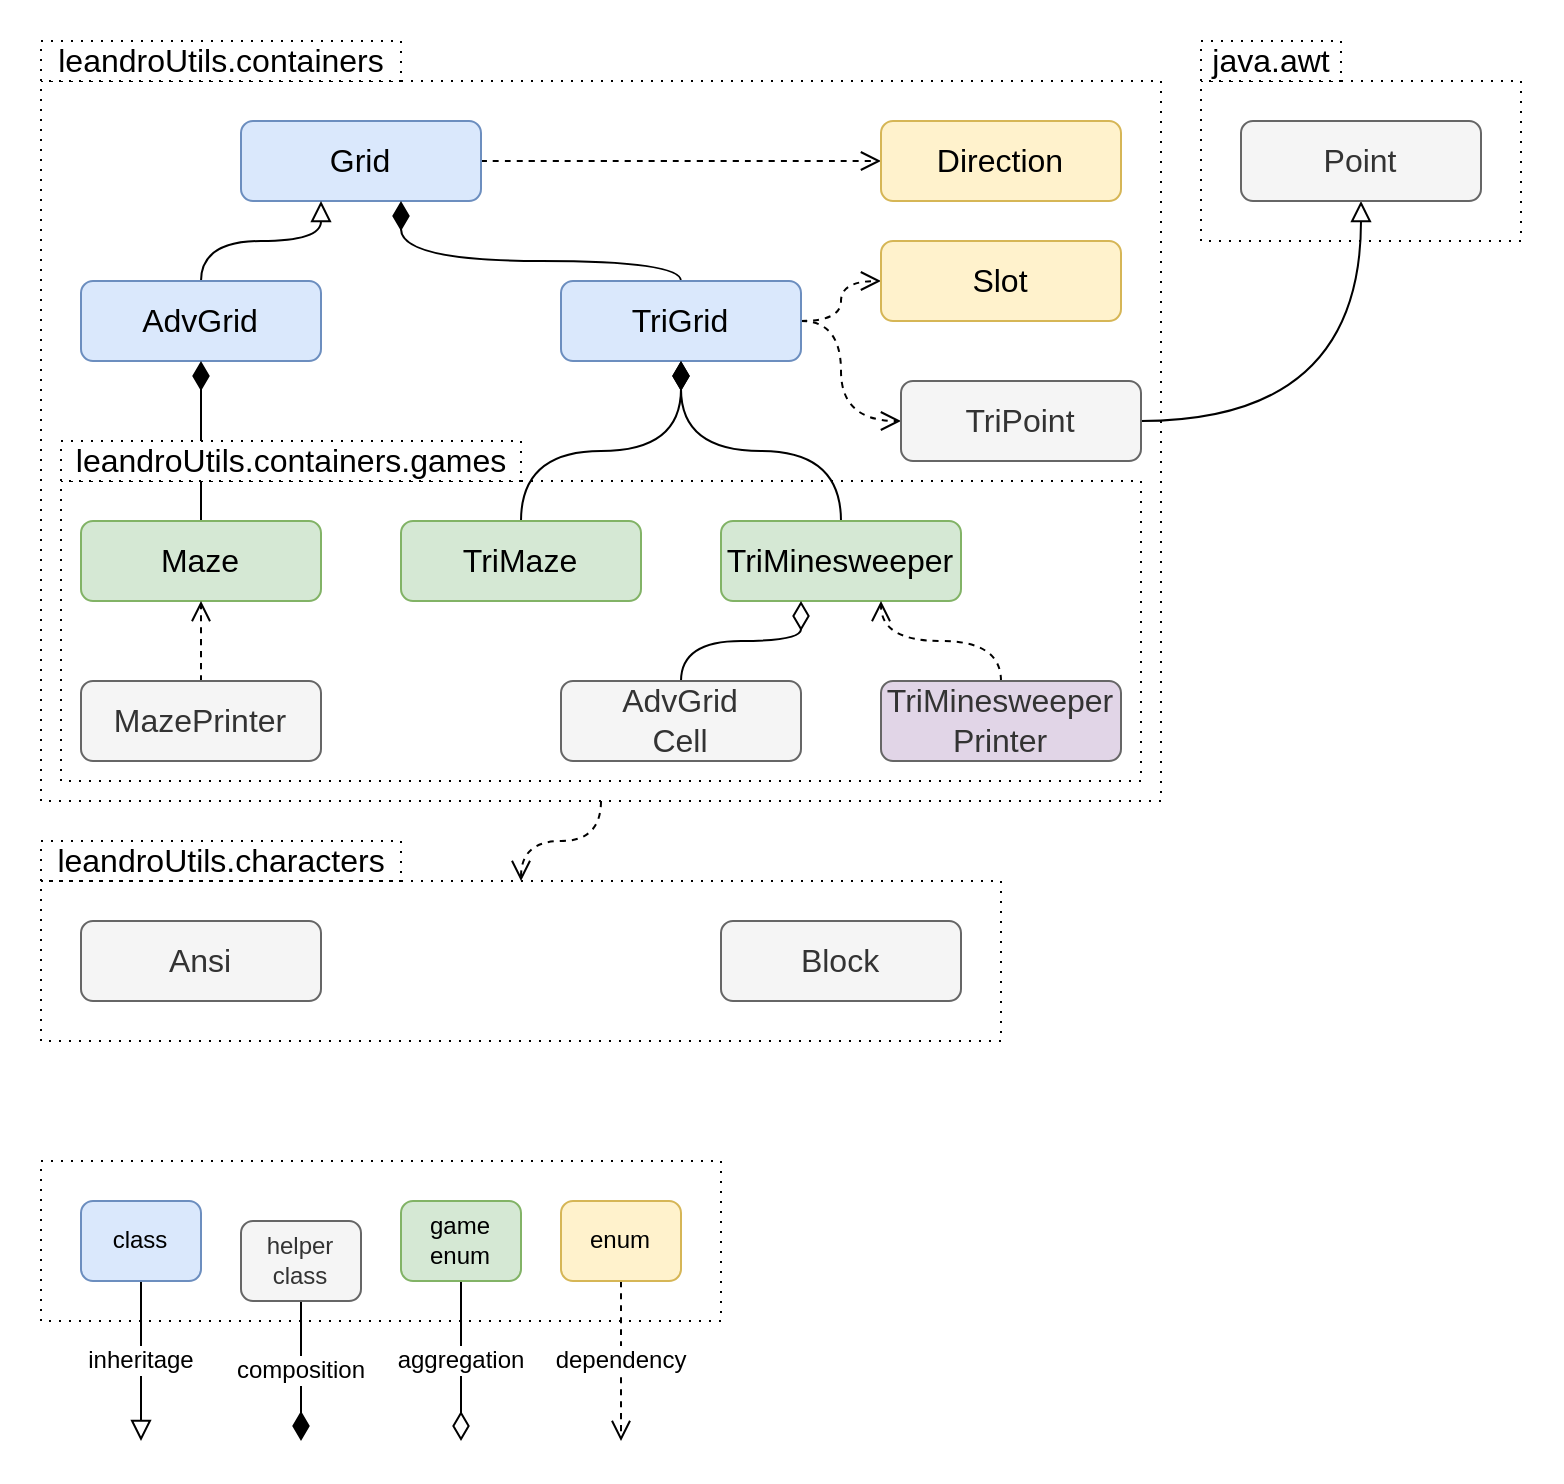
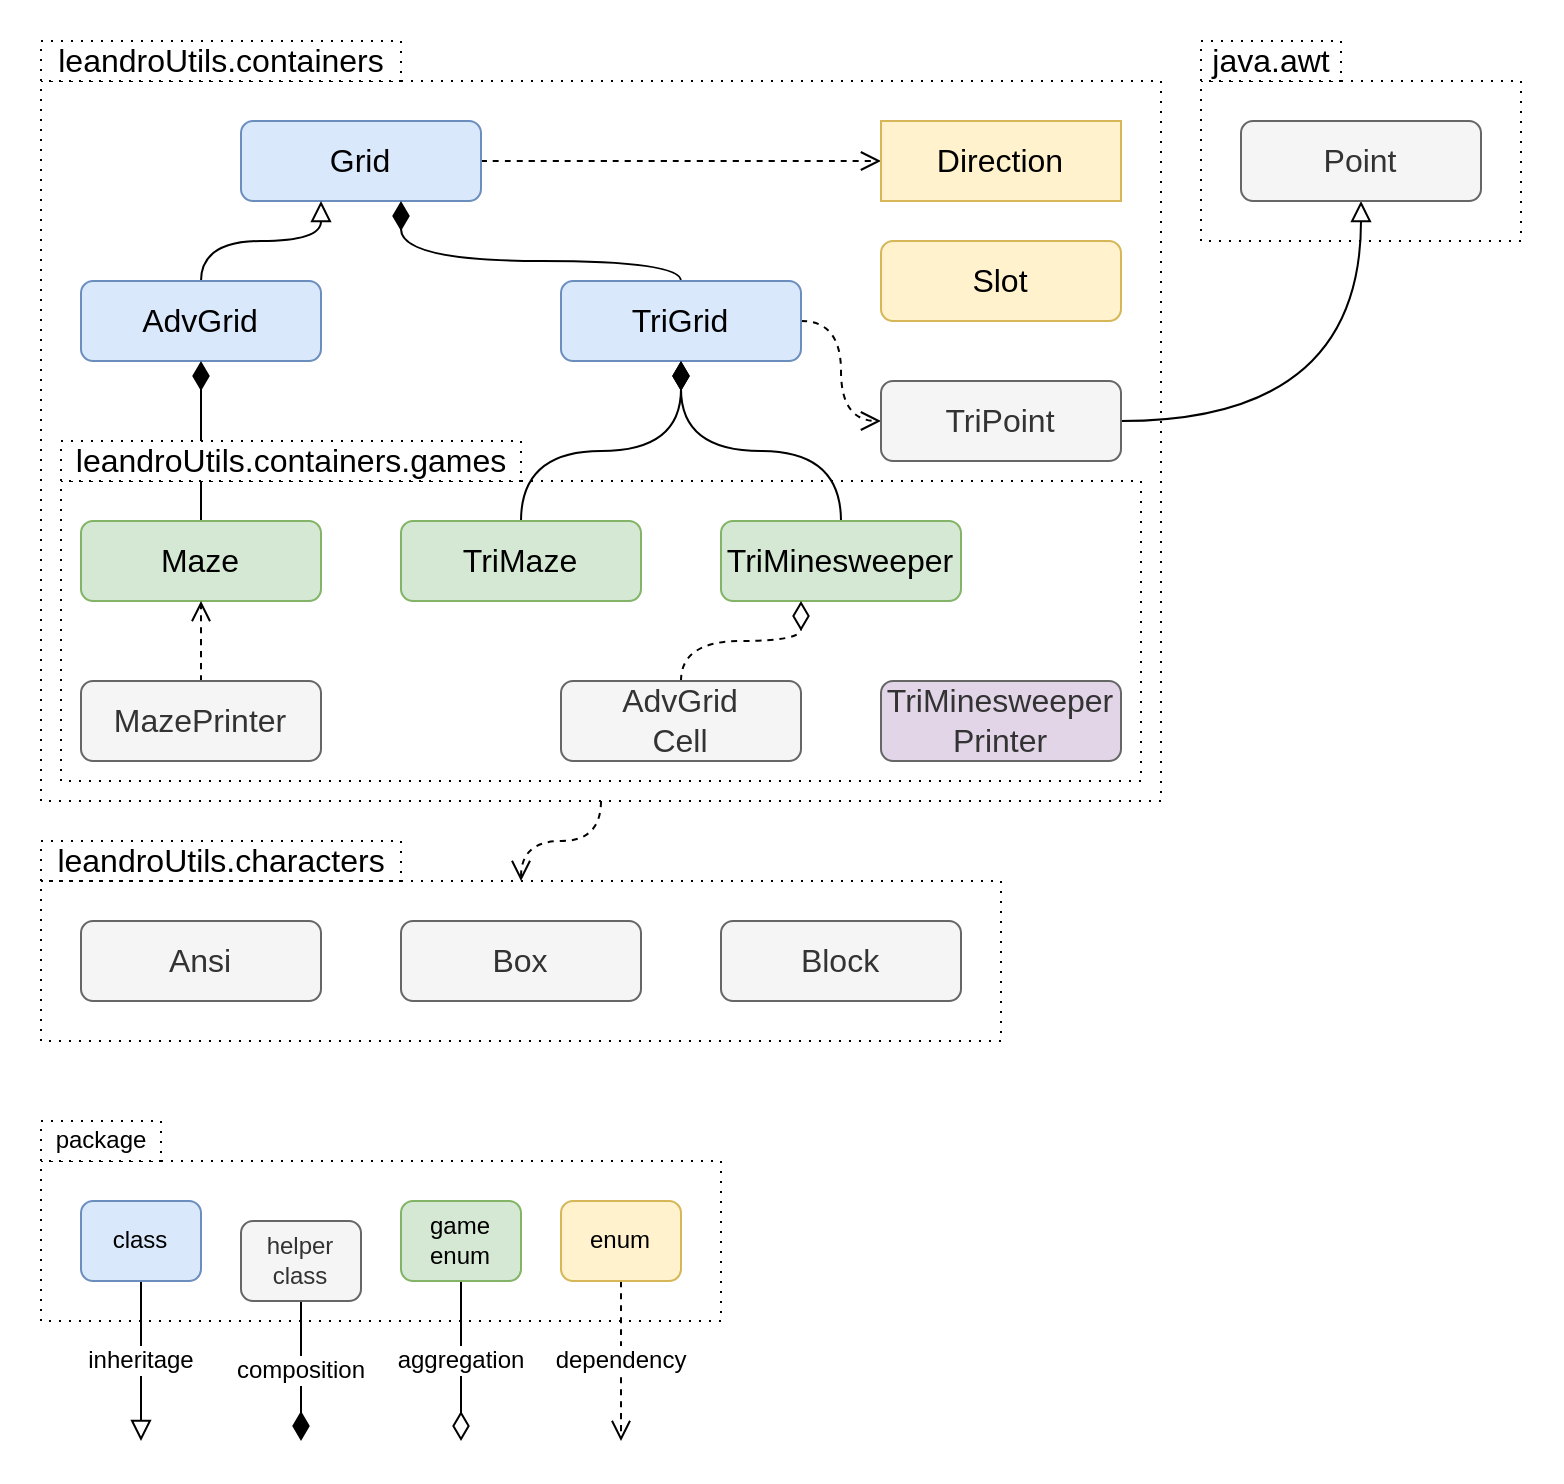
(1001, 161) -> (1001, 161)
(841, 297) -> none
(1021, 421) -> (1001, 421)
(735, 641) -> (735, 641)
(943, 641) -> none
none -> (521, 961)
none -> (101, 1141)
